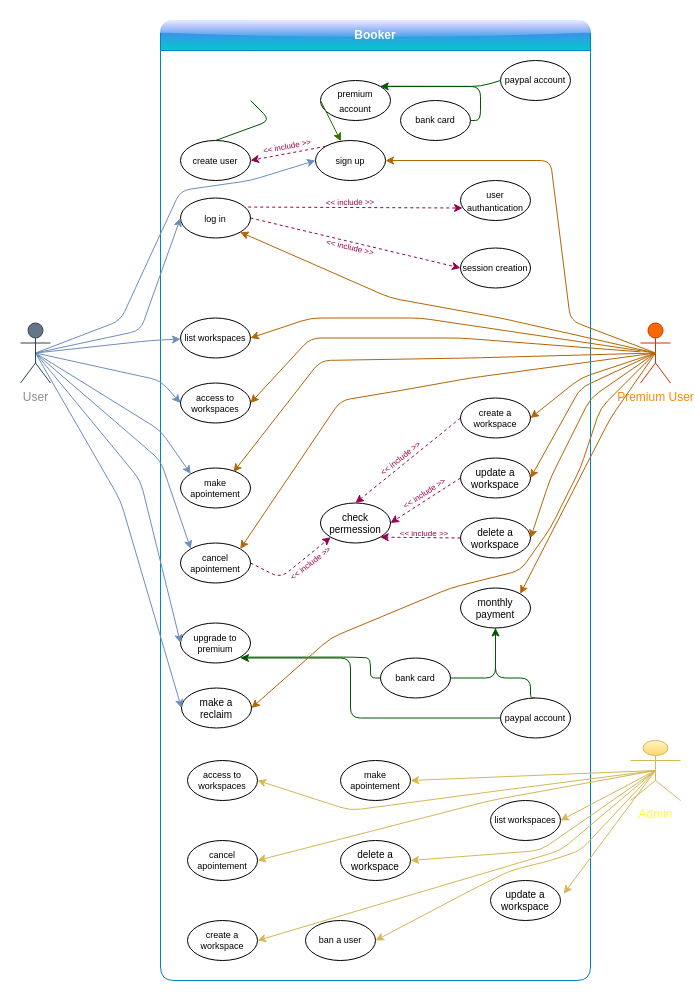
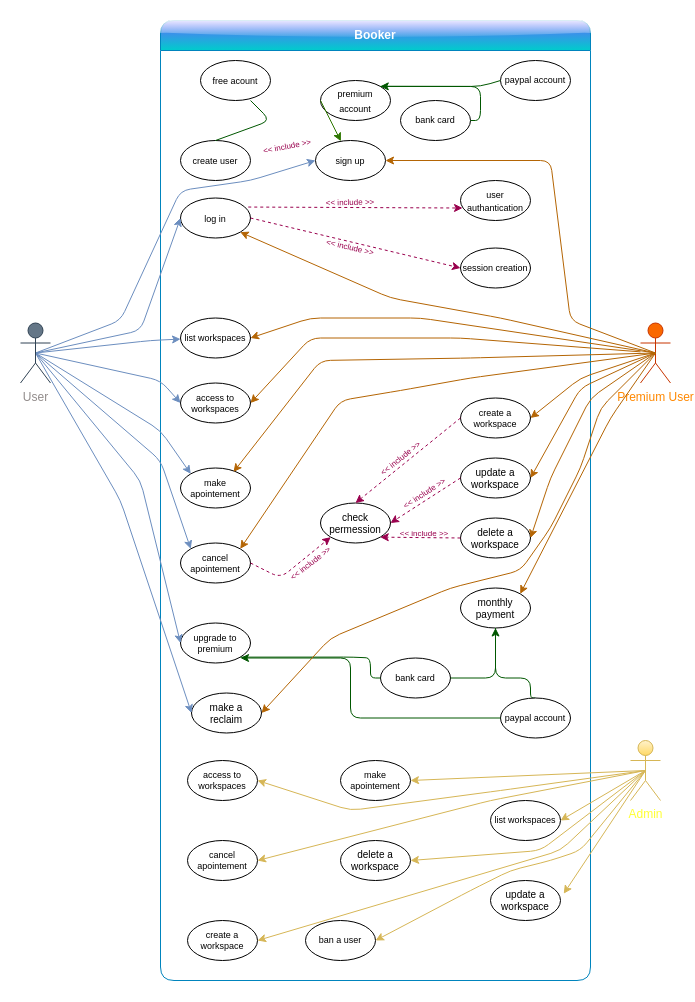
none -> (236, 81)
(291, 153) -> none
(217, 708) -> (227, 713)
(656, 771) -> (646, 771)
